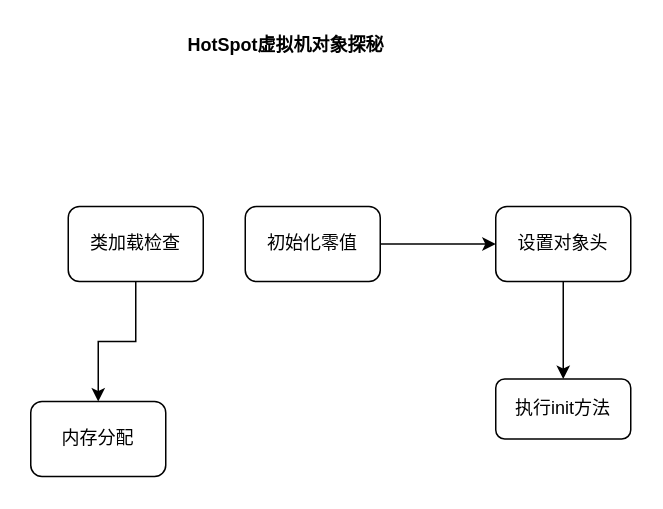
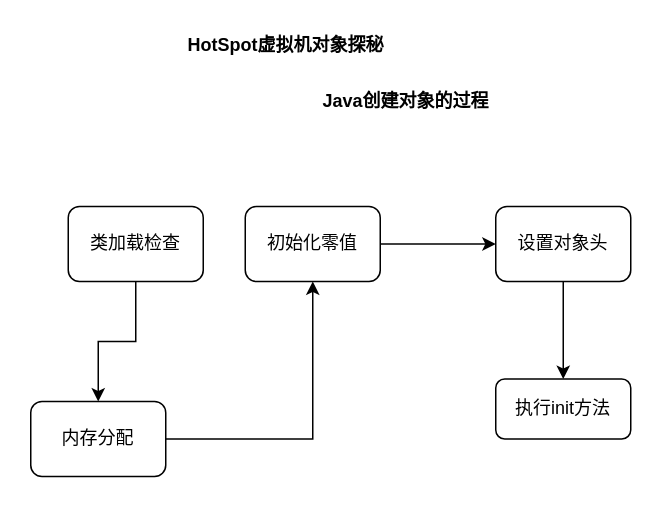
none -> (418, 101)
none -> (313, 439)
